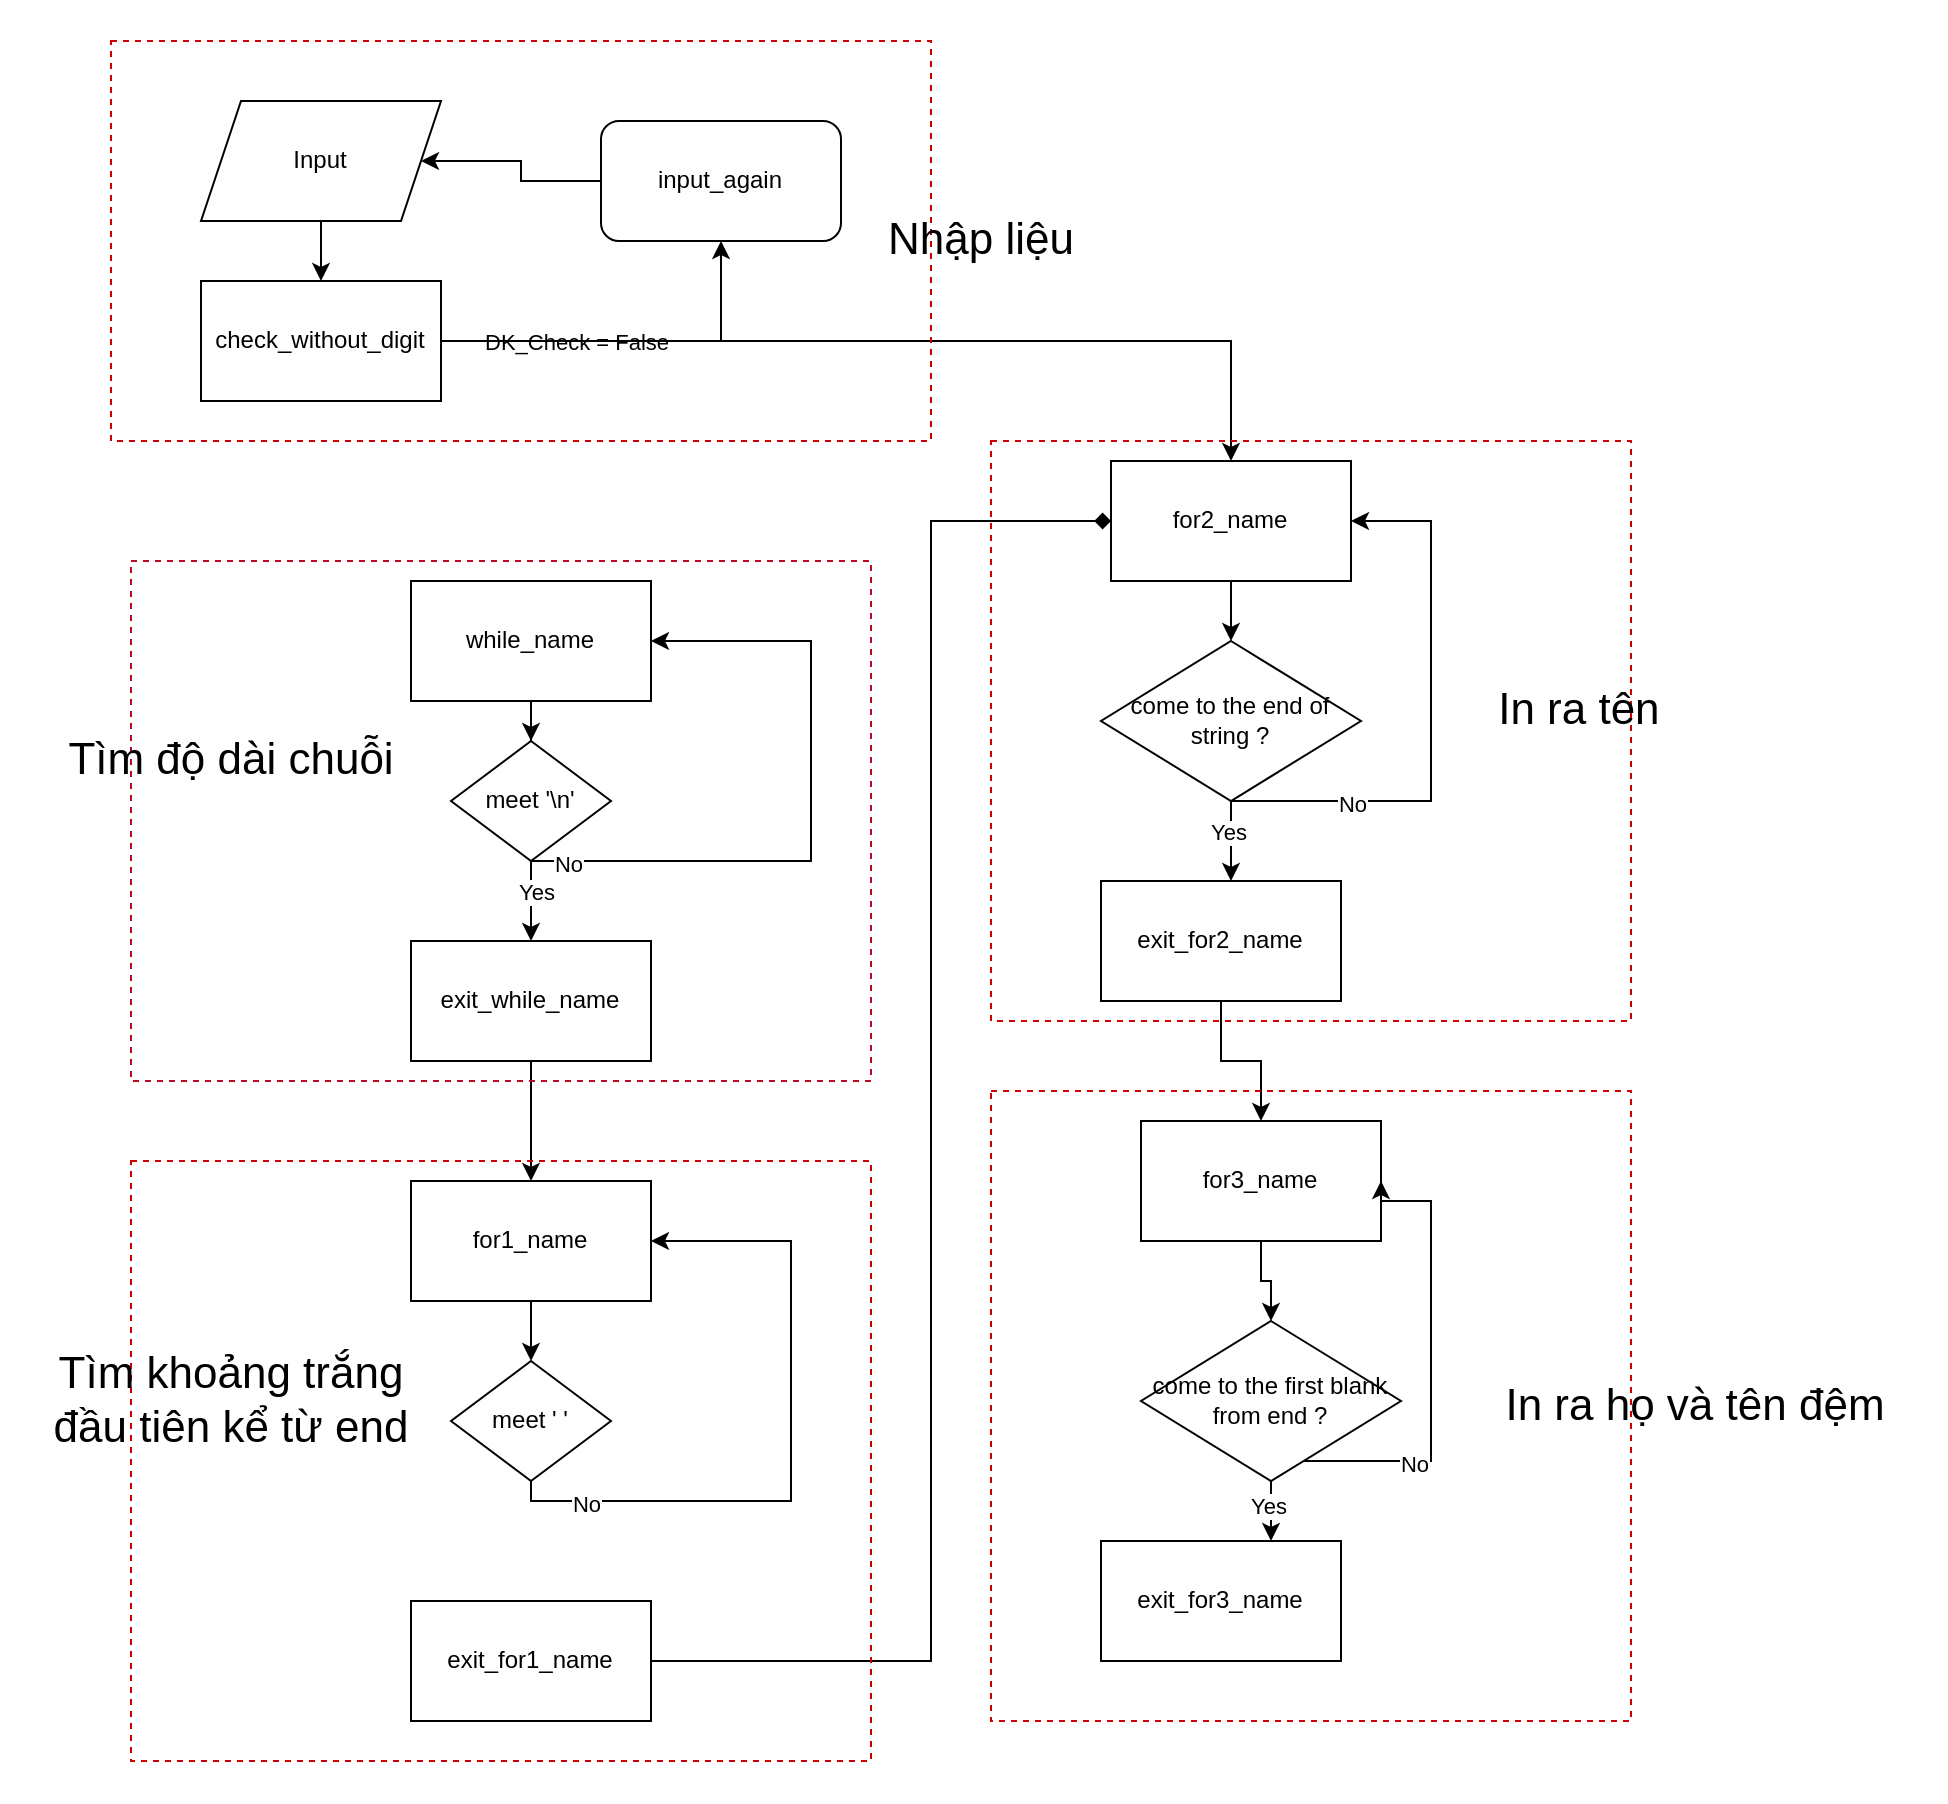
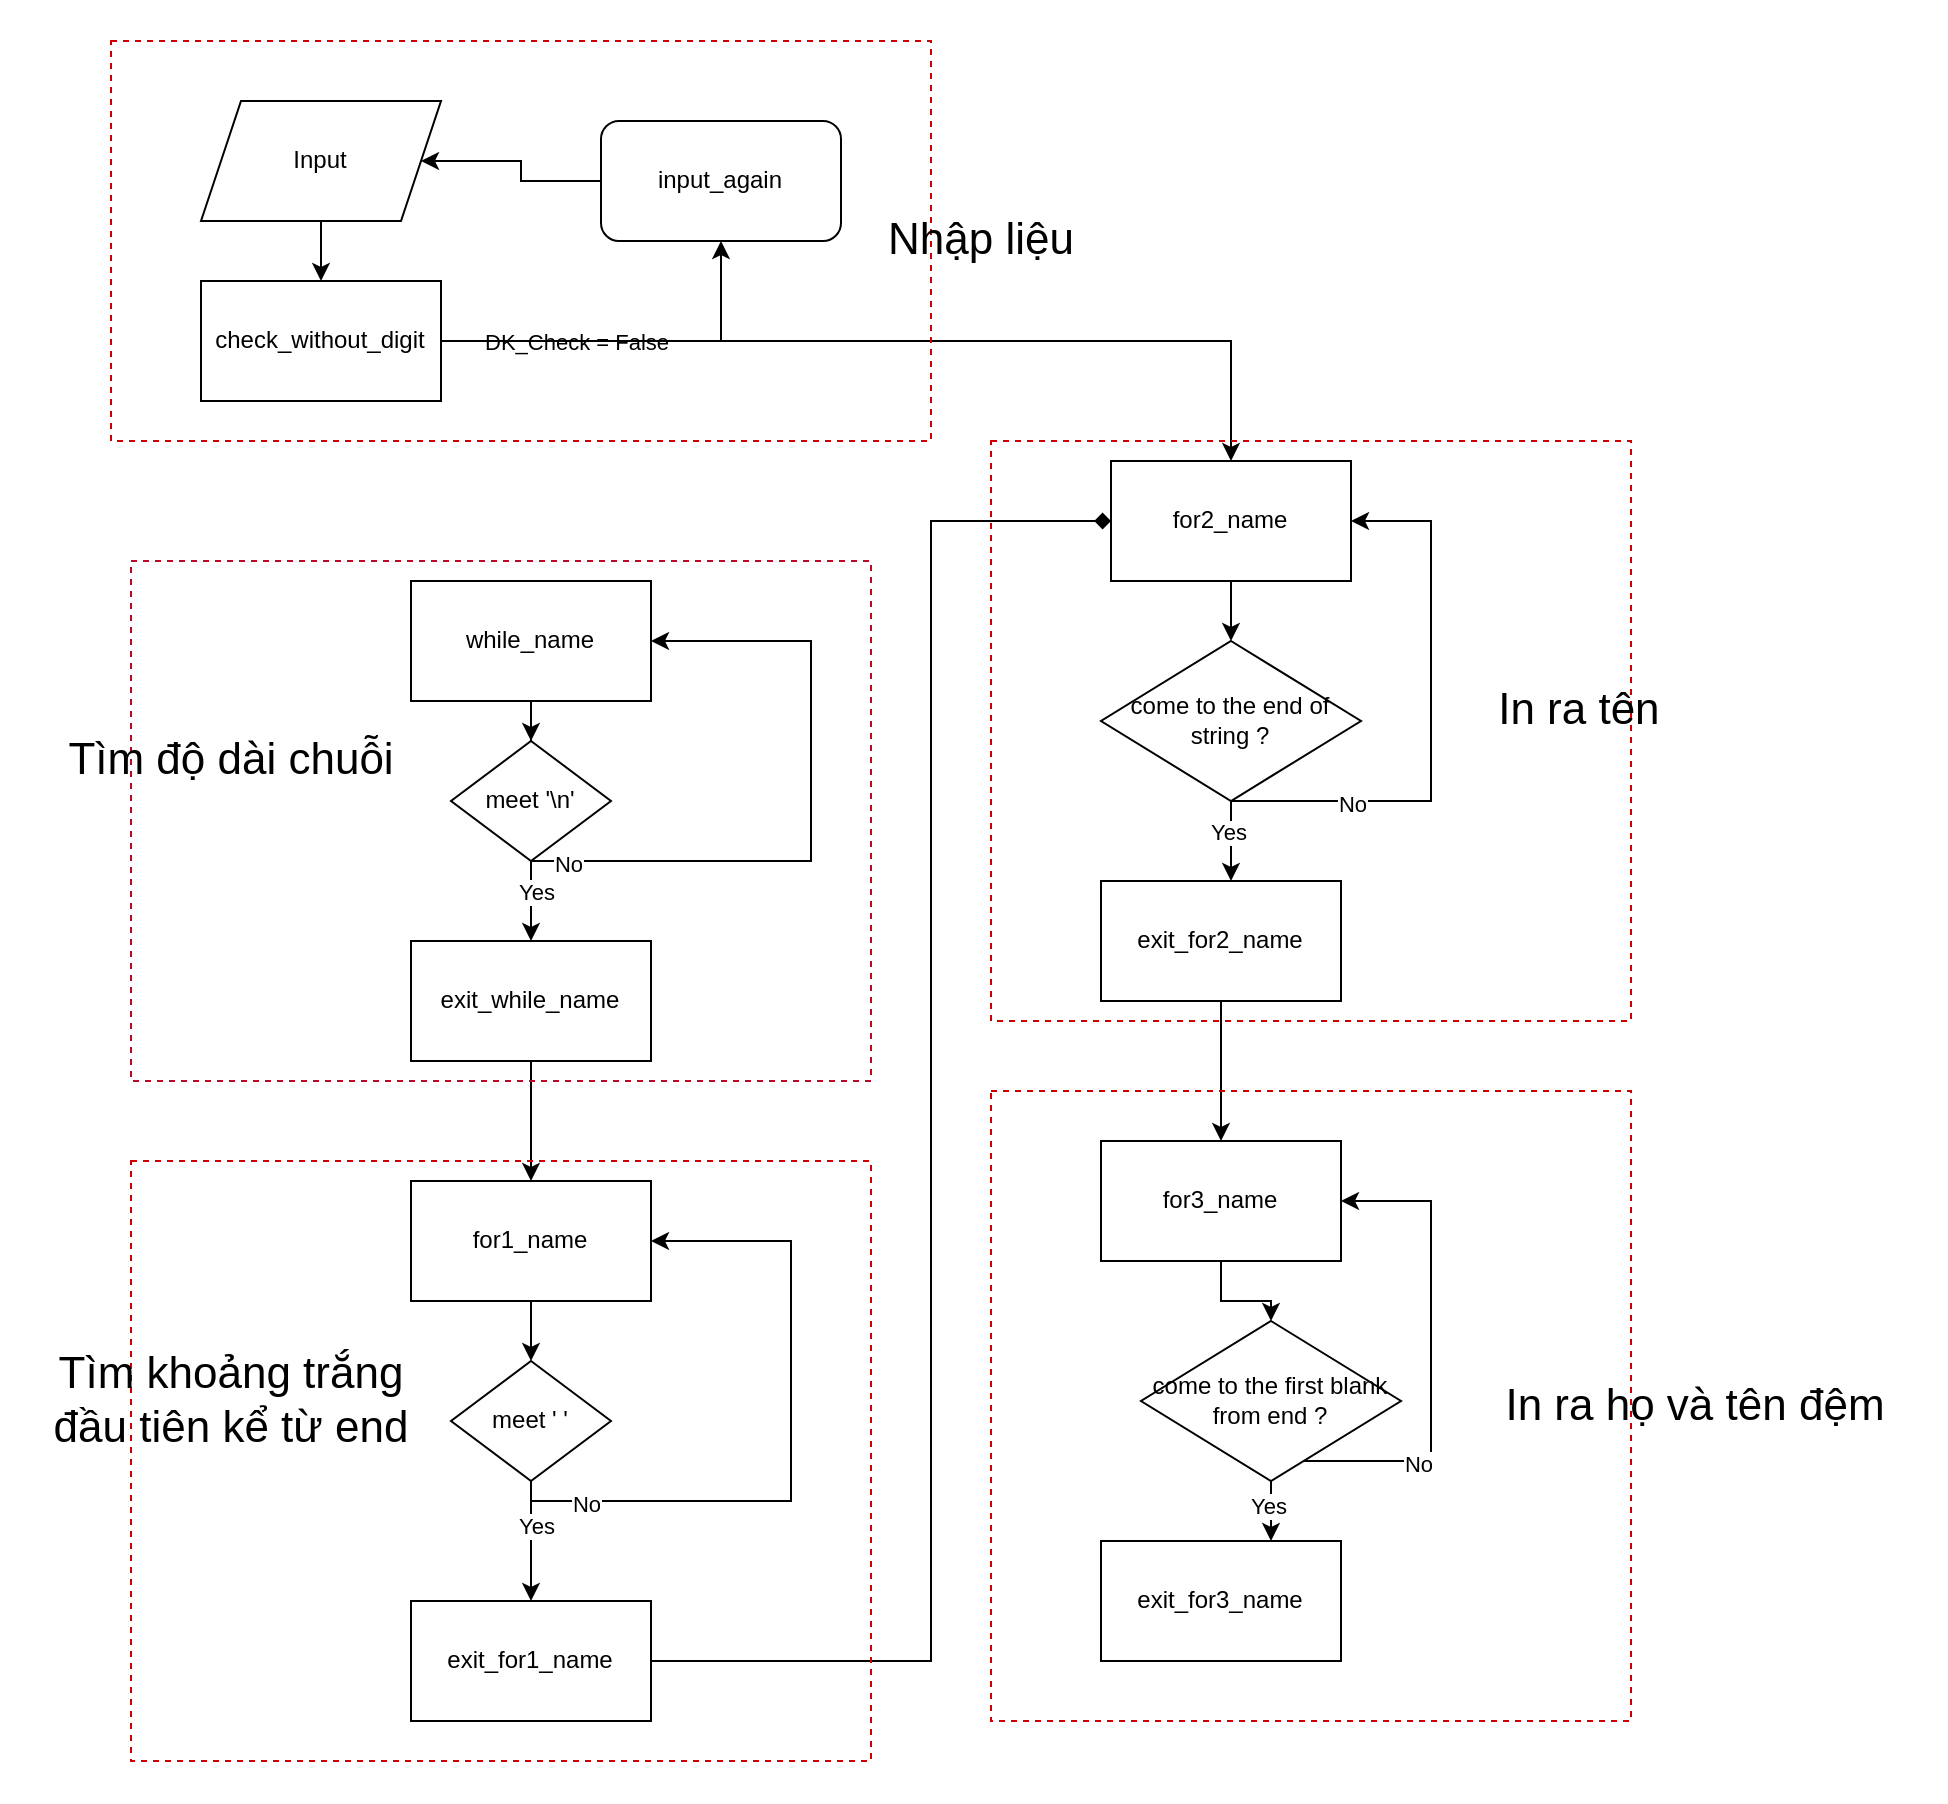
(1261, 1181) -> (1221, 1201)
none -> (531, 1546)
